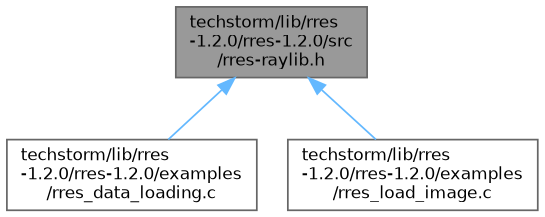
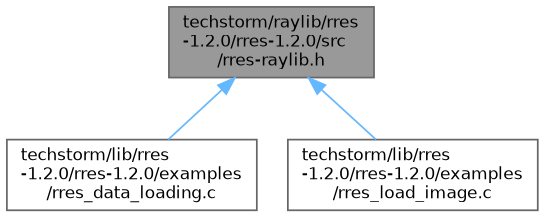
(271, 42) -> (271, 42)
